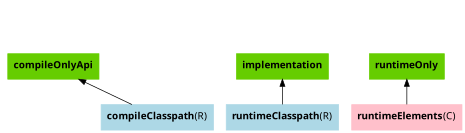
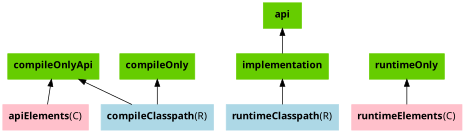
none -> (282, 16)
none -> (157, 66)
none -> (46, 117)
